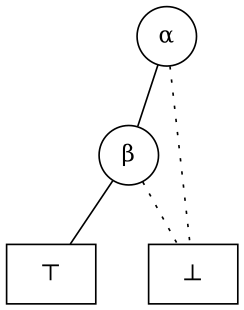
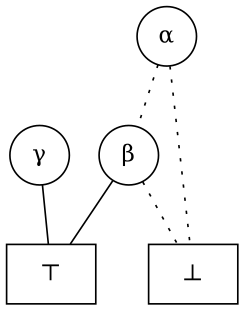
(148, 95) -> (148, 95)
none -> (40, 155)
